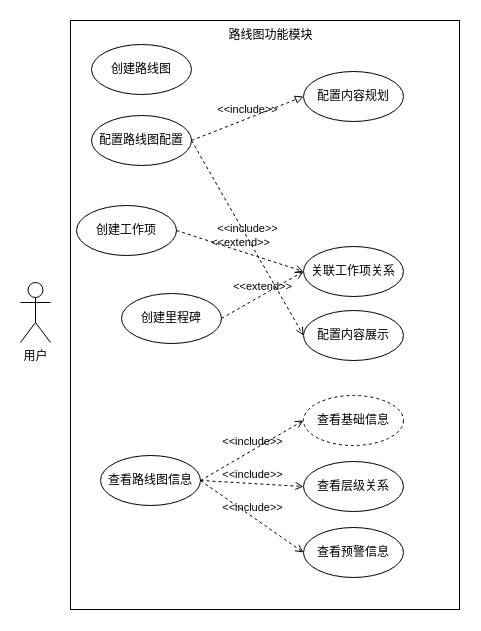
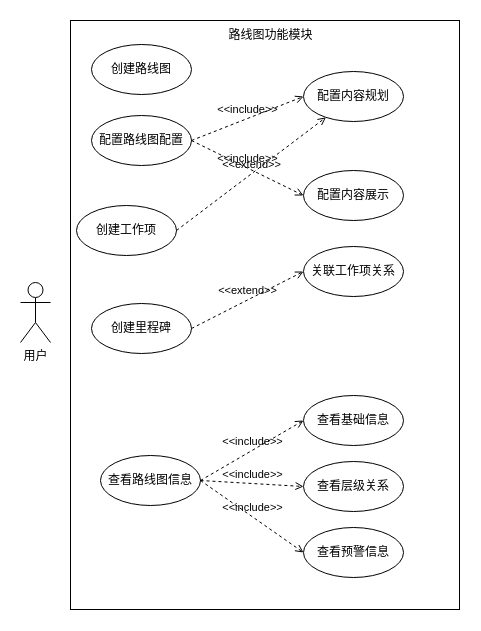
(294, 100) -> (297, 99)
(238, 251) -> (250, 175)
(172, 319) -> (142, 329)
(354, 336) -> (354, 196)
(354, 421) -> (354, 421)
